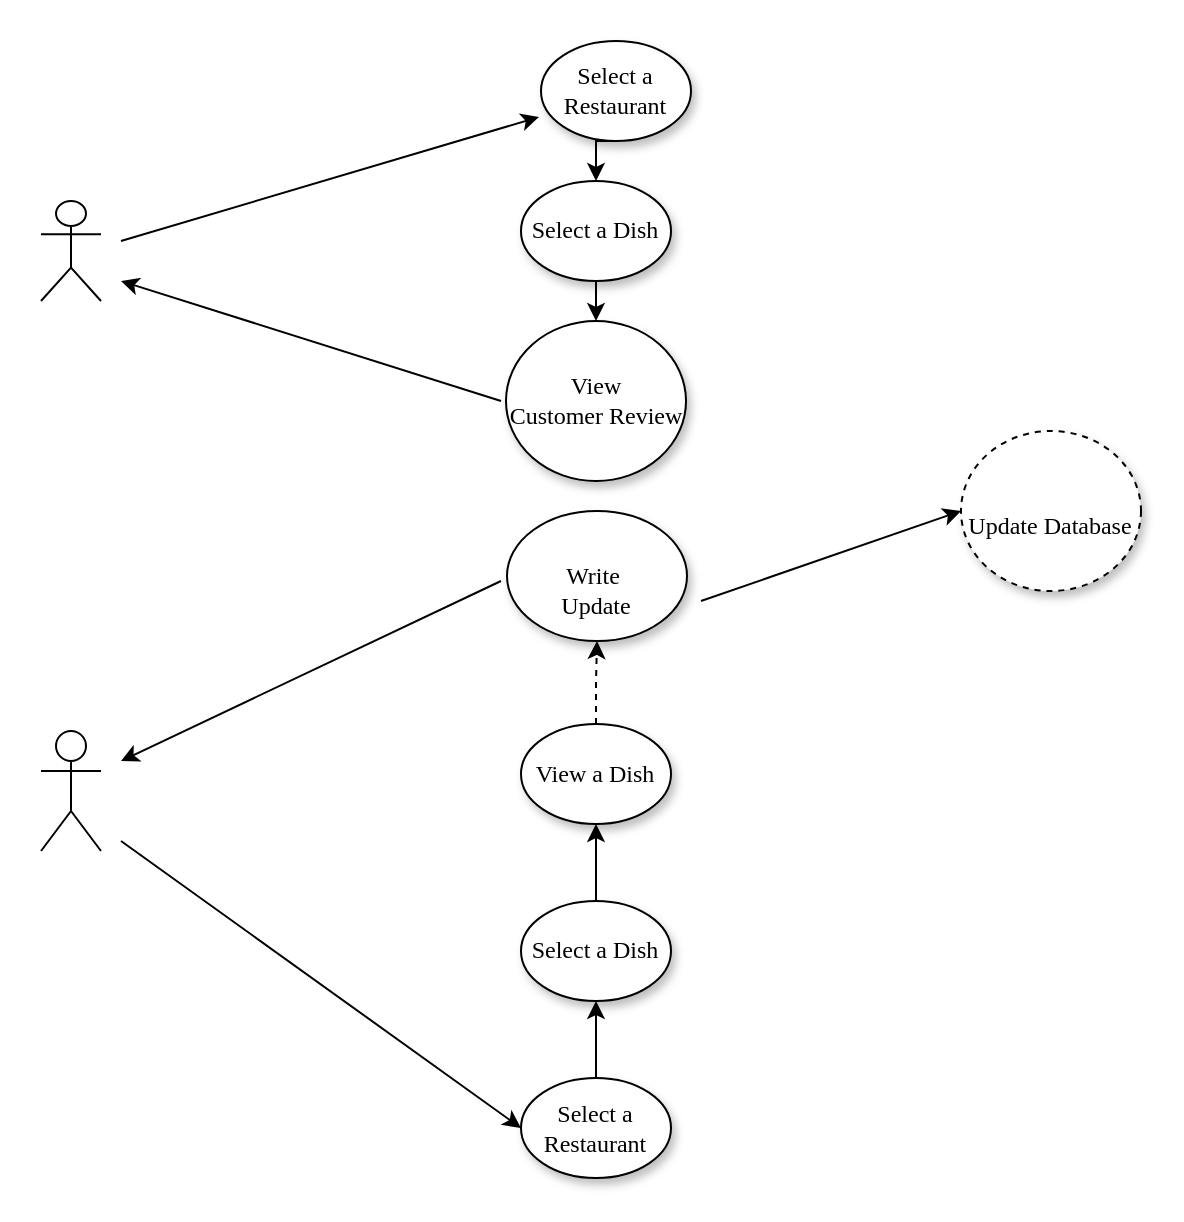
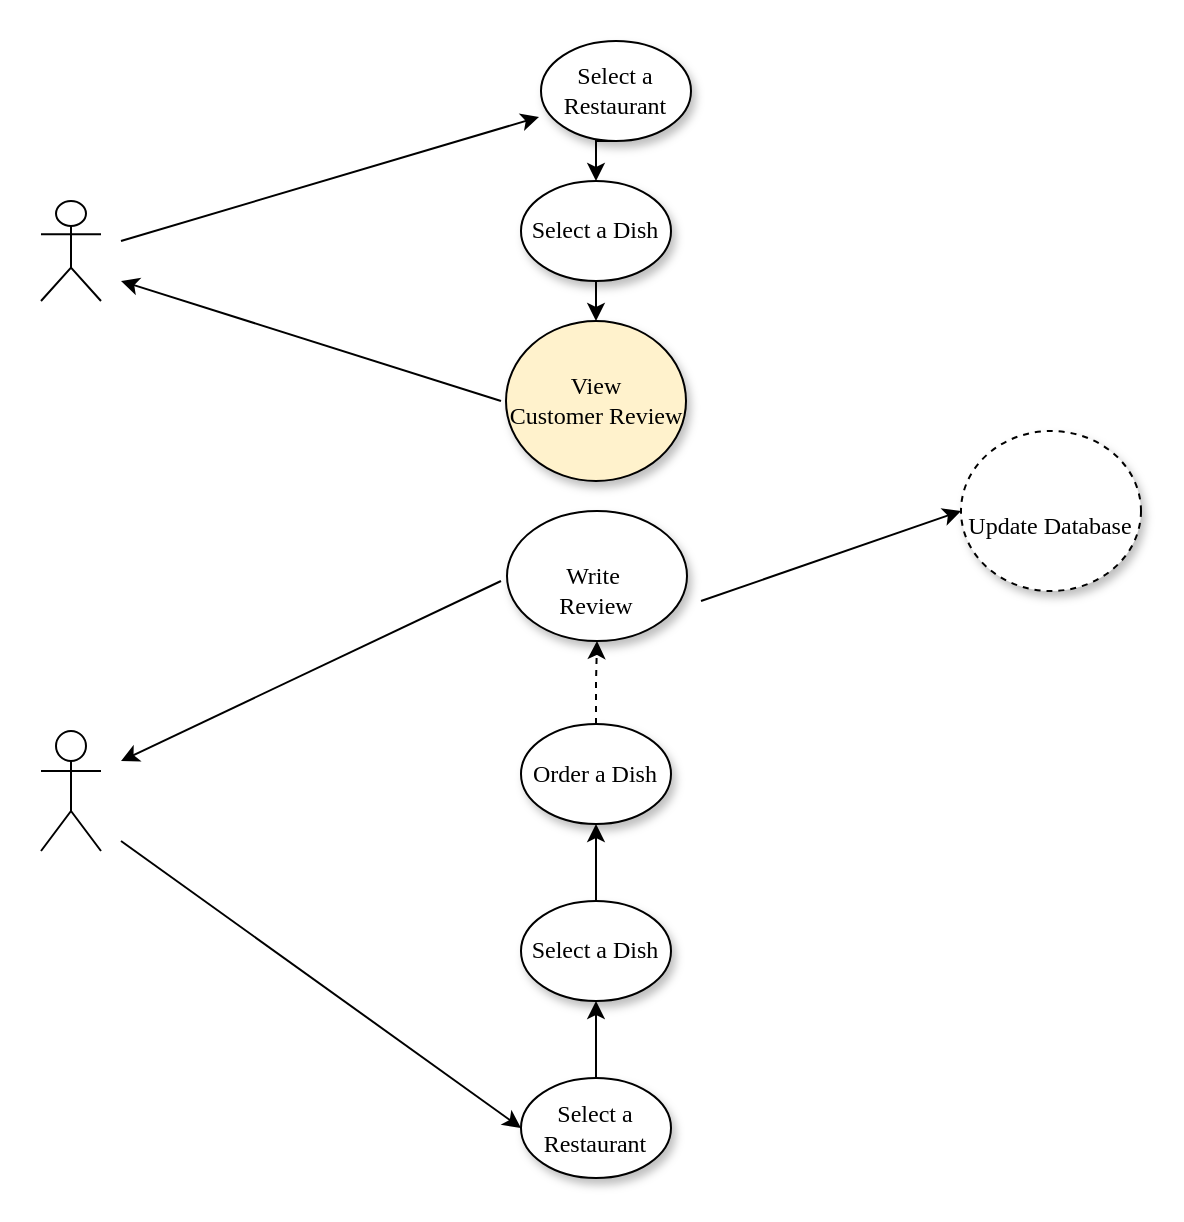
(596, 401) -> (596, 401)
(597, 577) -> (597, 577)
(596, 775) -> (596, 775)
